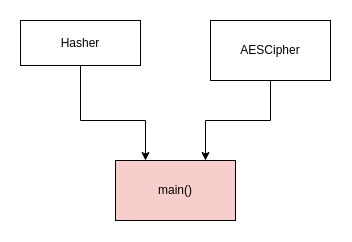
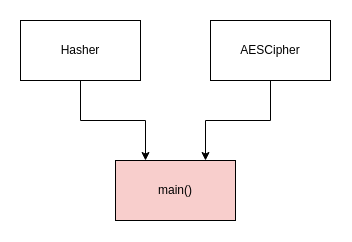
(81, 43) -> (81, 51)
